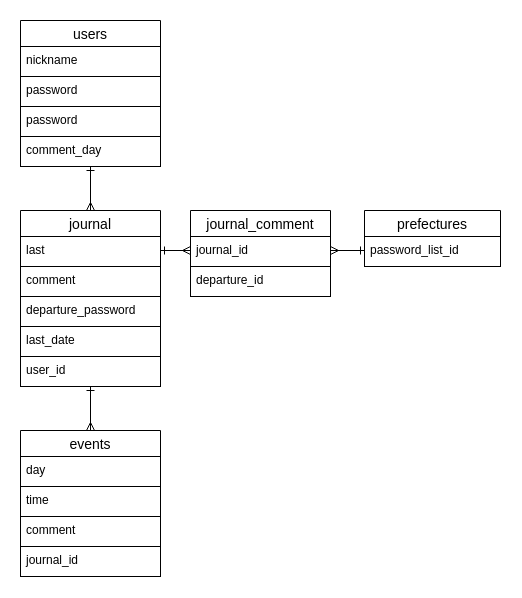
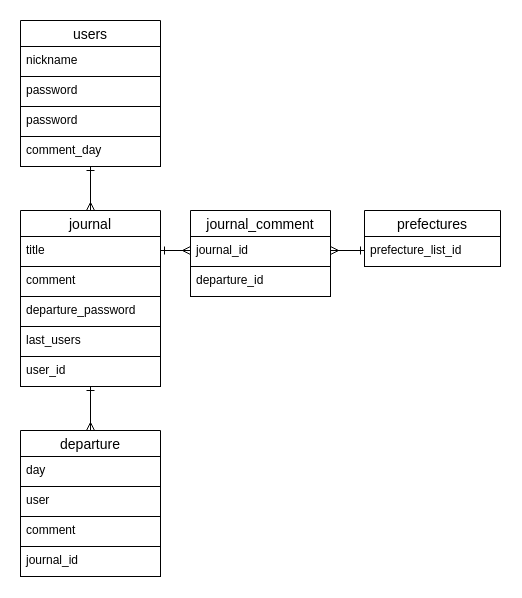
(38, 250) -> (40, 250)
(419, 250) -> (426, 250)
(55, 340) -> (58, 340)
(90, 444) -> (90, 444)
(38, 500) -> (39, 500)
